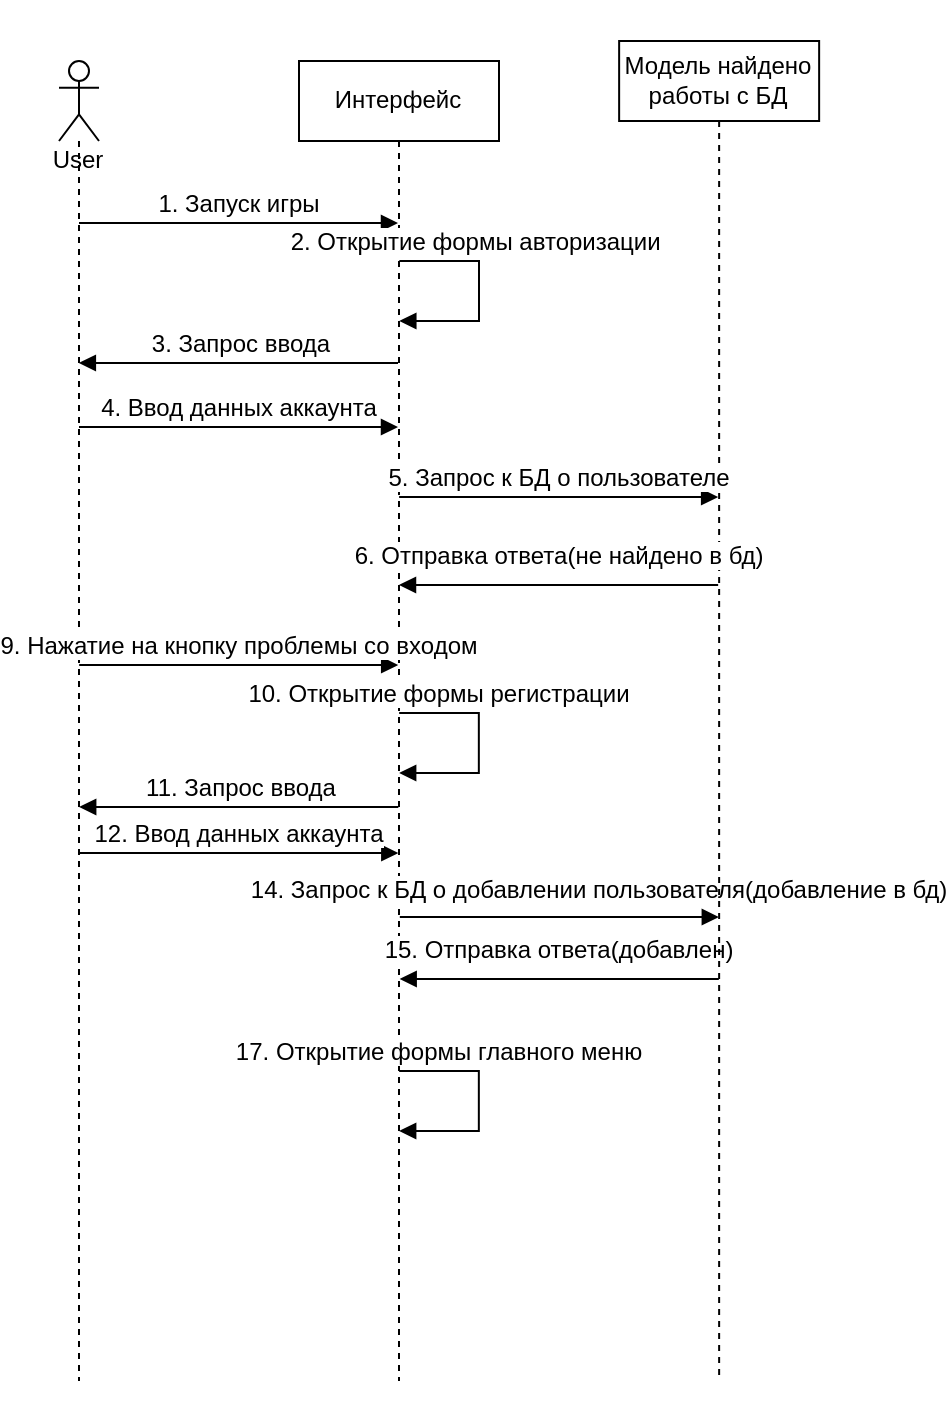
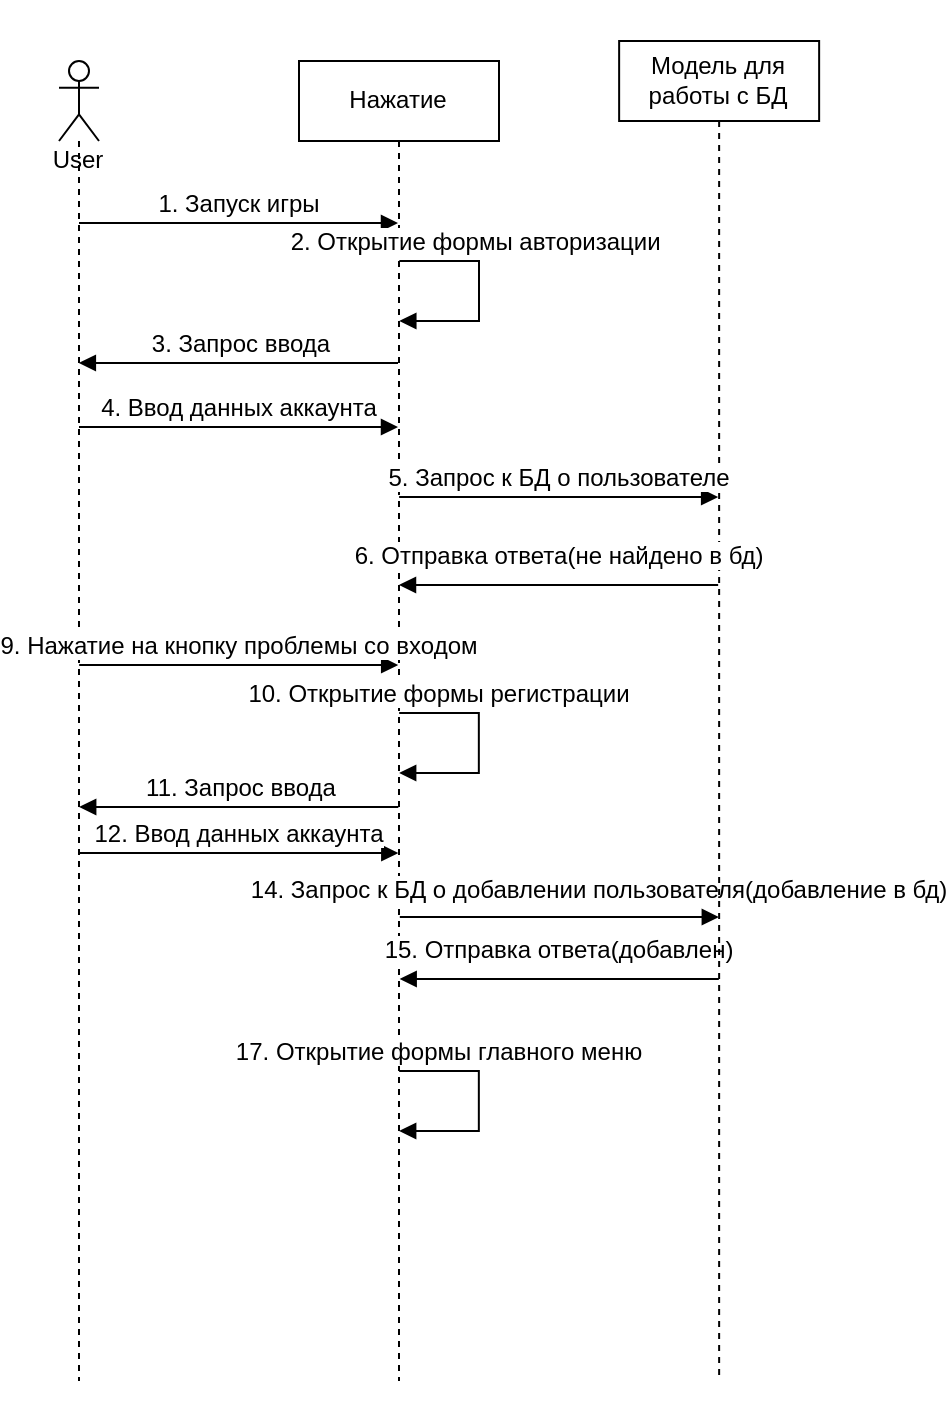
(719, 81) -> (719, 81)
(399, 101) -> (399, 101)
